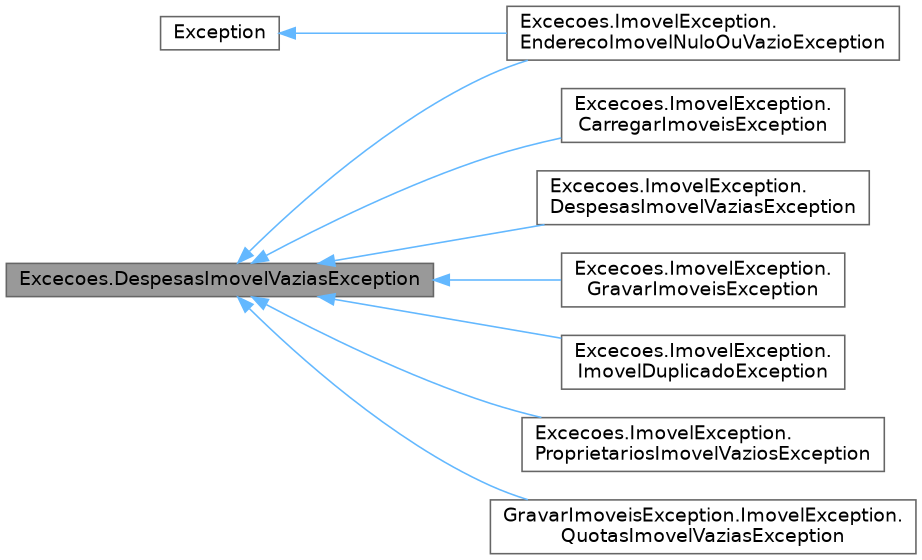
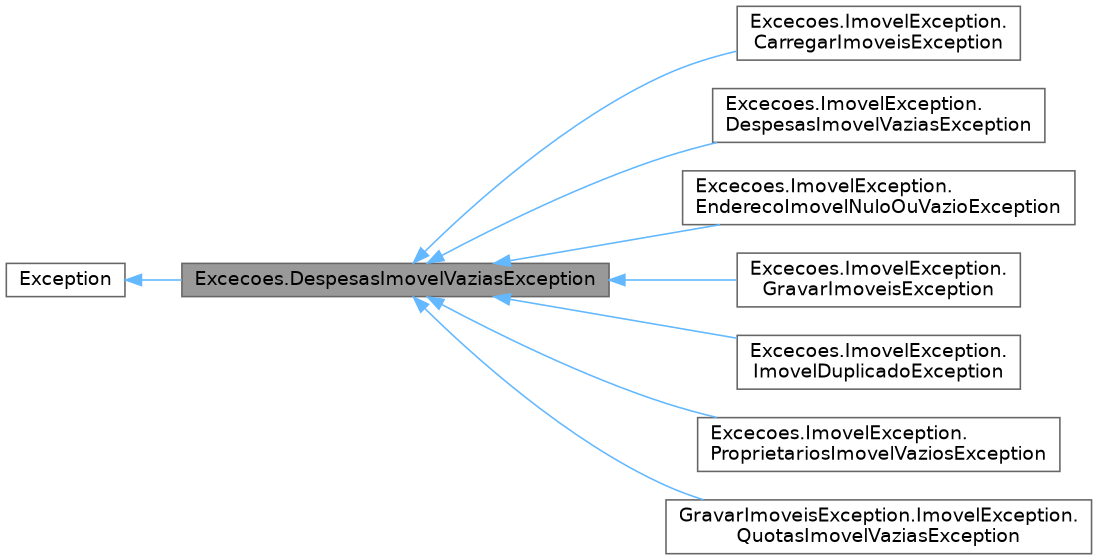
(401, 33) -> (162, 280)
